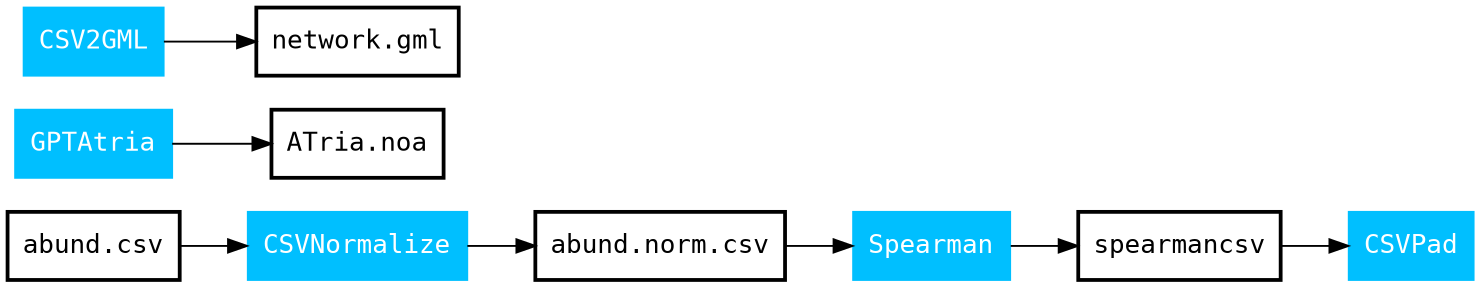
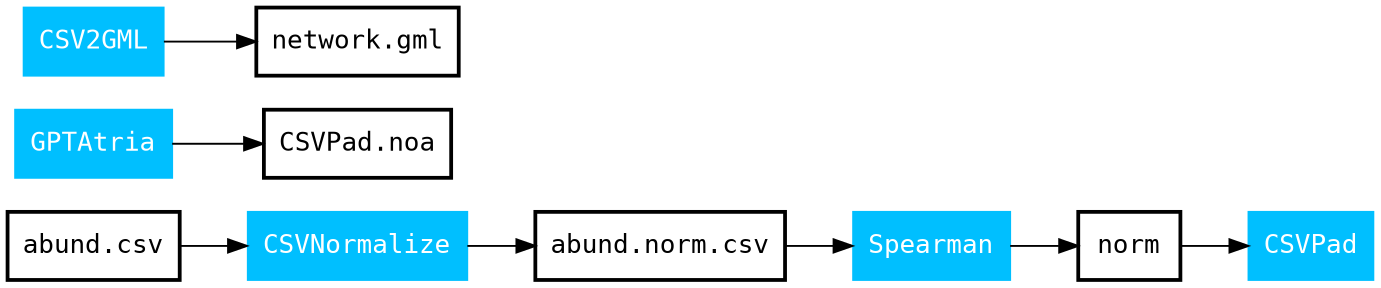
(358, 144) -> (358, 144)
(1179, 246) -> (1129, 246)
